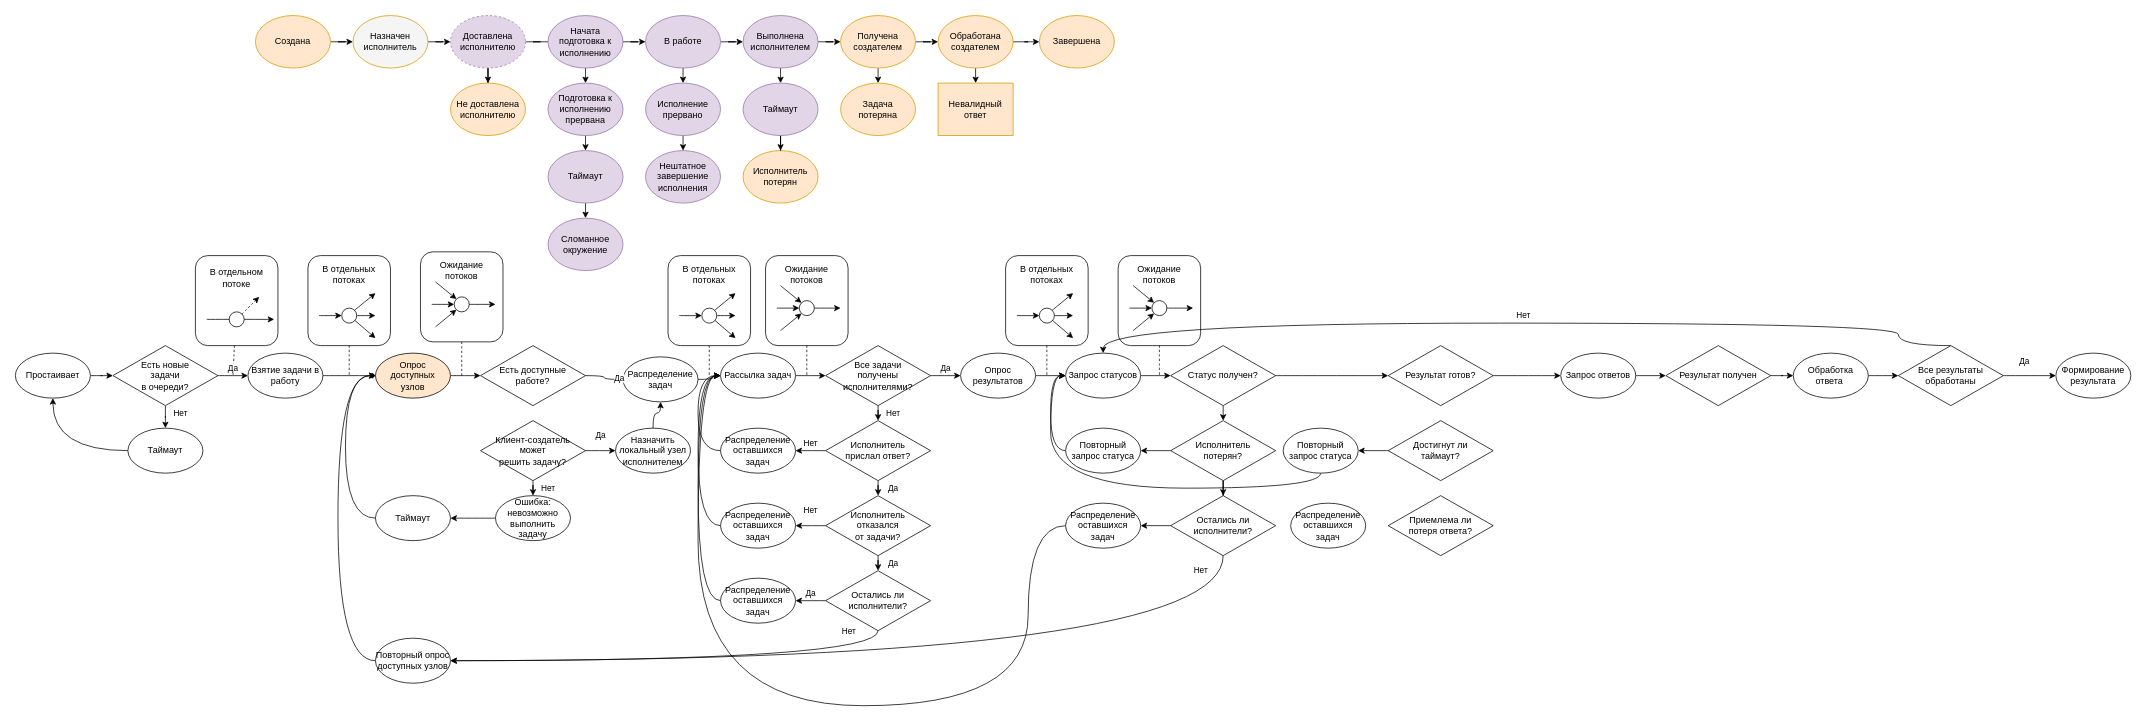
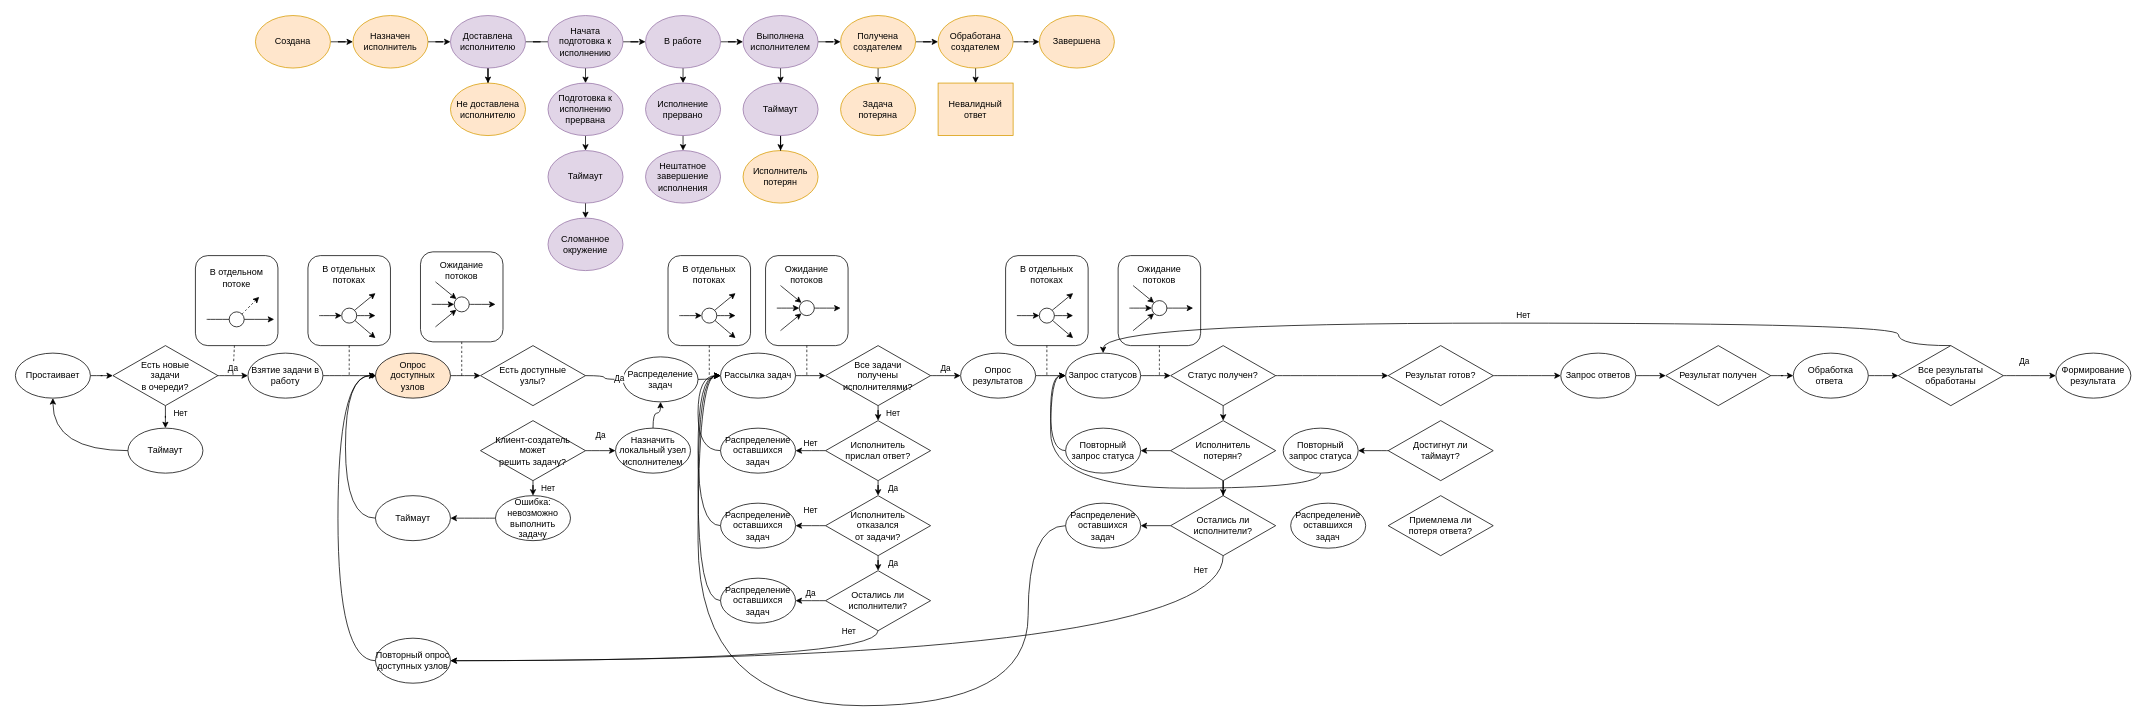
(390, 42) -> (390, 42)
(488, 42) -> (488, 42)
(533, 375) -> (533, 375)
